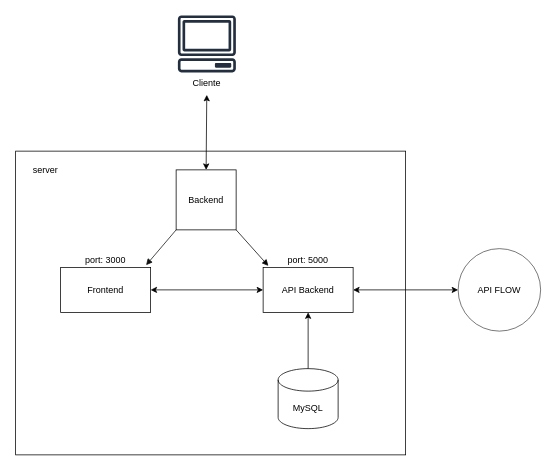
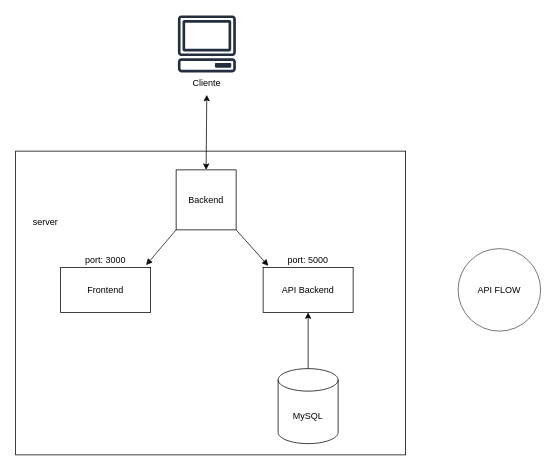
(45, 170) -> (45, 222)
(156, 290) -> none
(451, 290) -> none
(308, 399) -> (308, 406)
